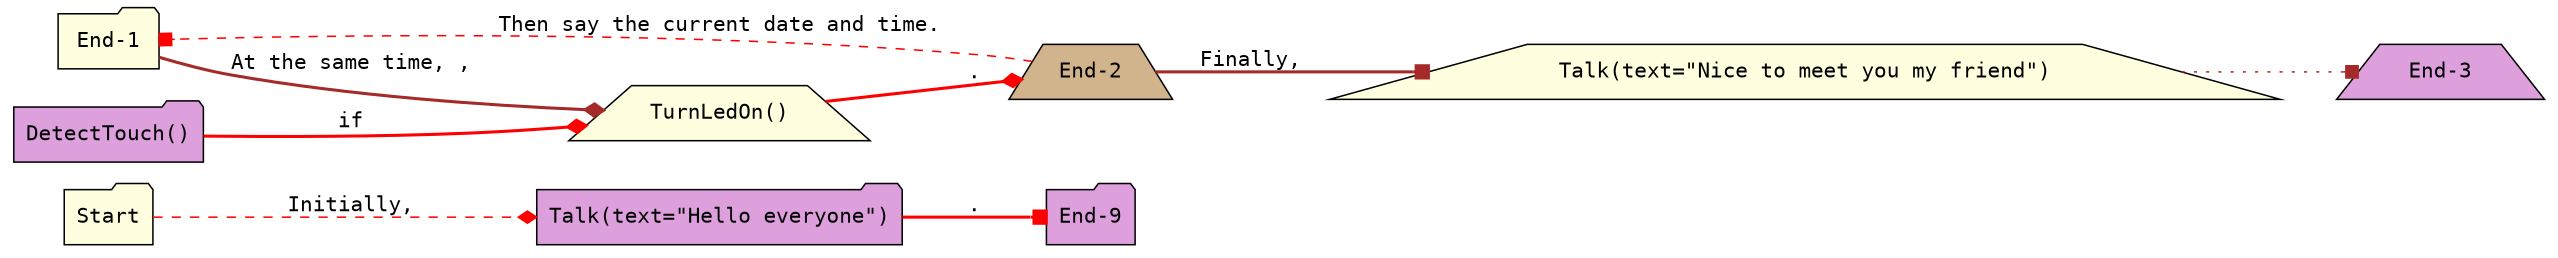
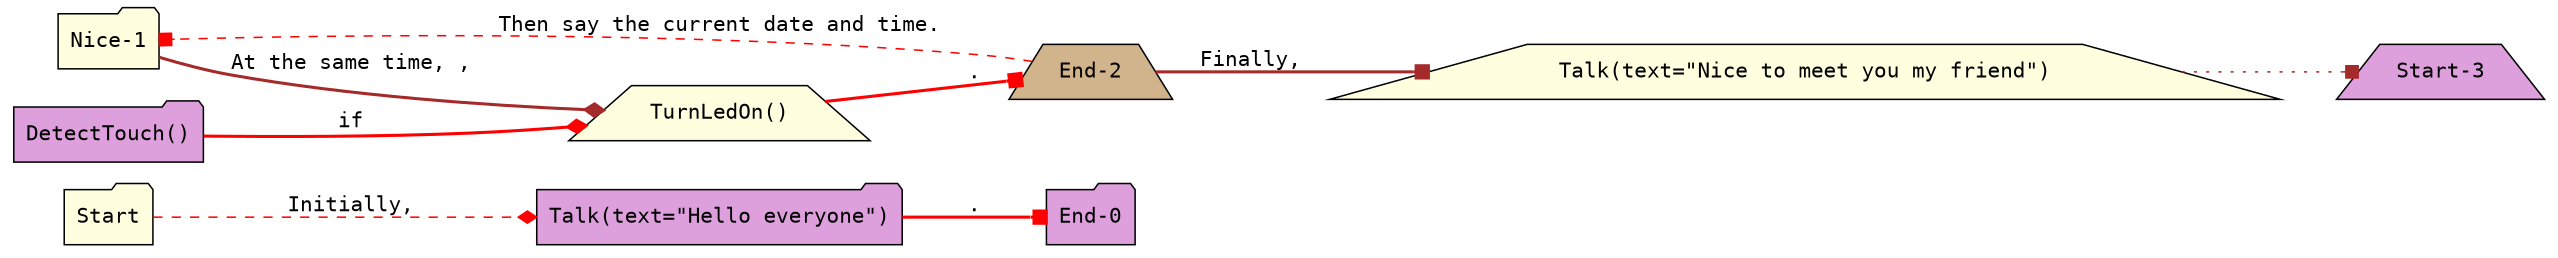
(109, 41) -> (109, 41)
(2441, 72) -> (2441, 72)
(916, 91) -> (916, 91)
(1091, 217) -> (1091, 217)
